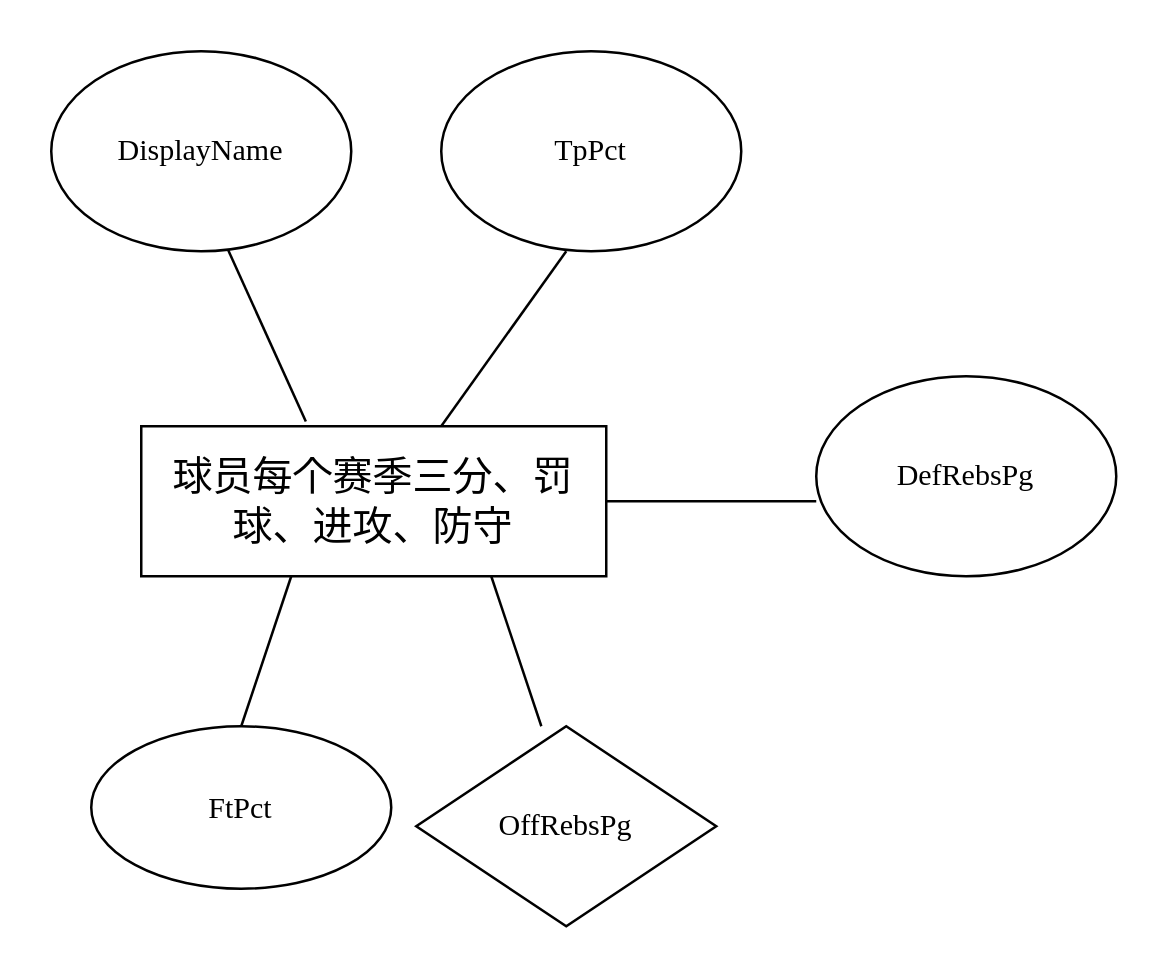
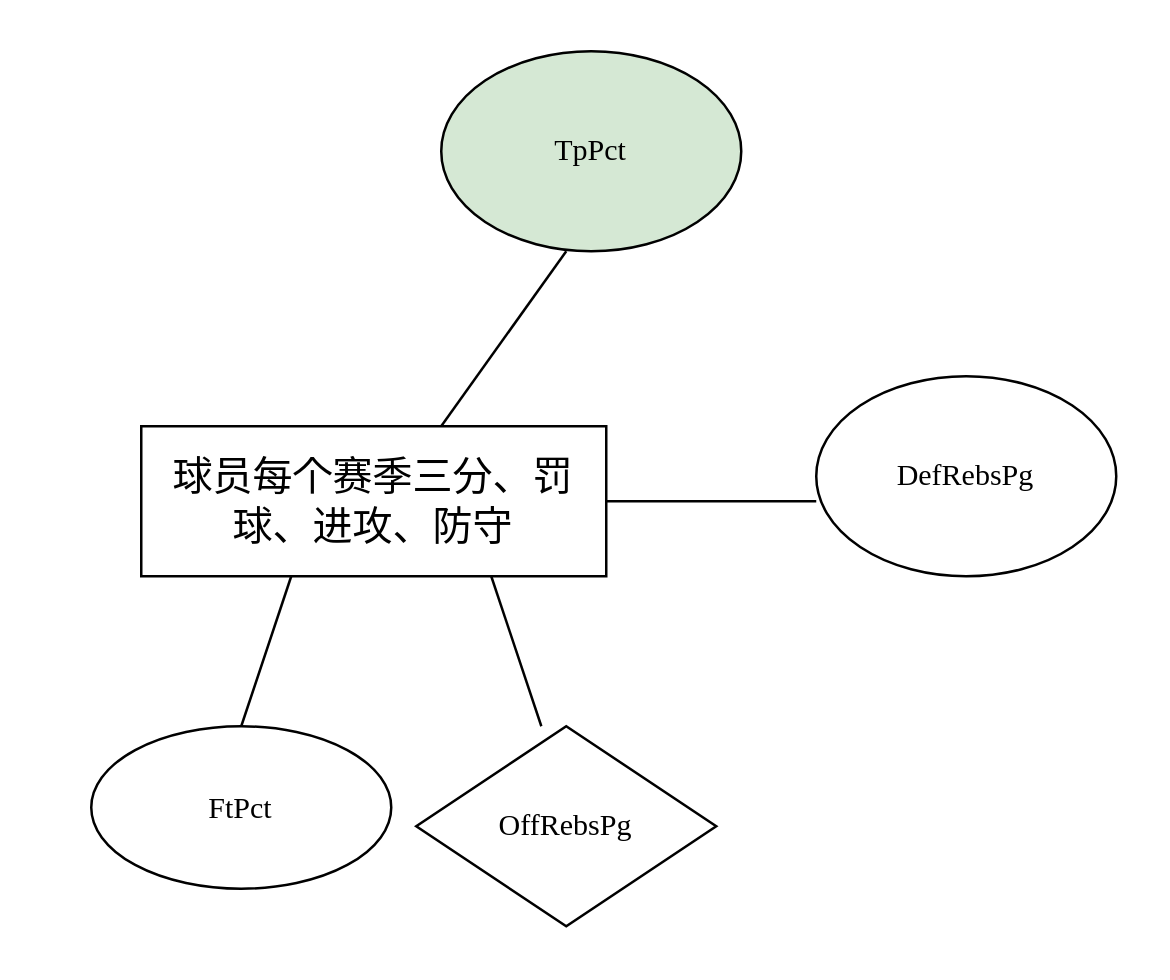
(201, 151) -> none
(591, 151) -> (591, 151)
(267, 335) -> none
